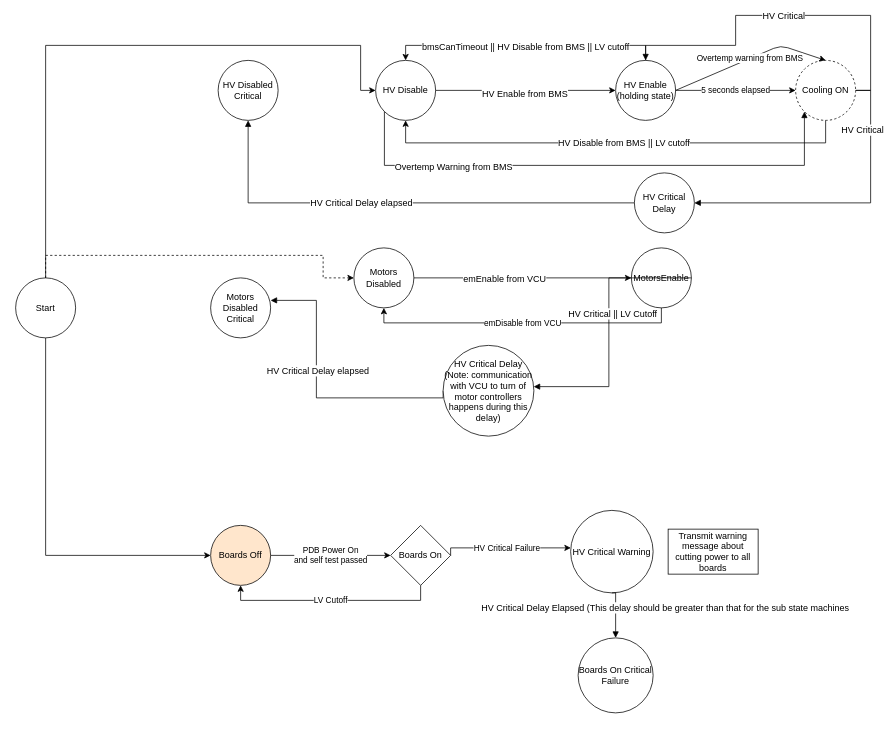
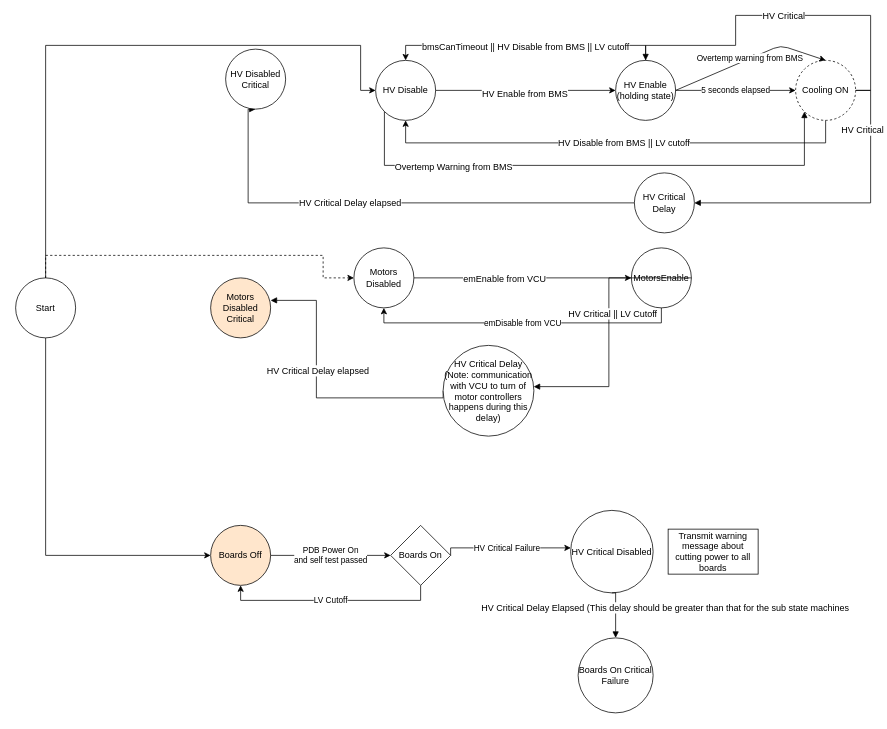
(248, 90) -> (255, 79)
(240, 308) -> (240, 308)
(611, 552) -> (611, 552)
